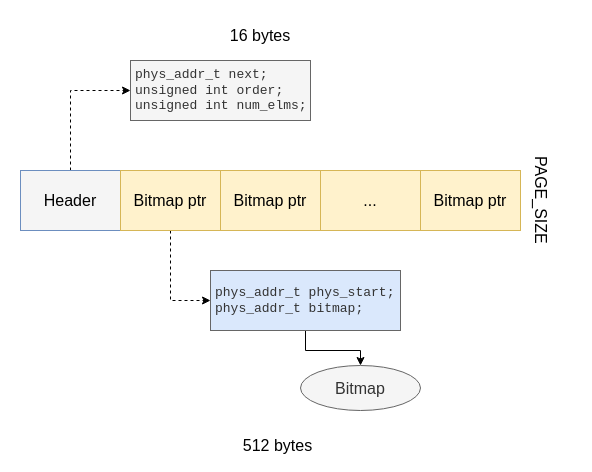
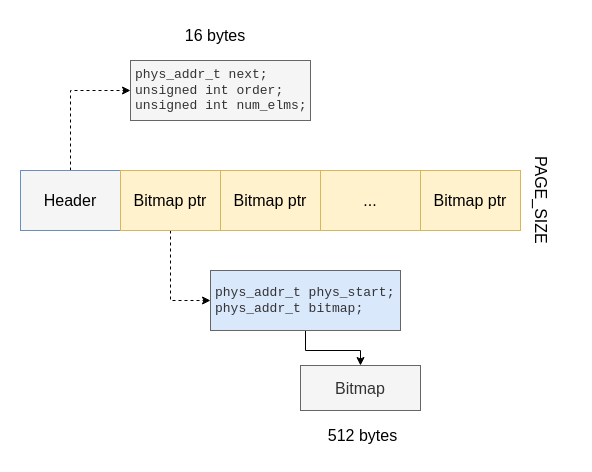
(261, 36) -> (216, 36)
(361, 388) -> (361, 388)
(278, 446) -> (363, 436)
